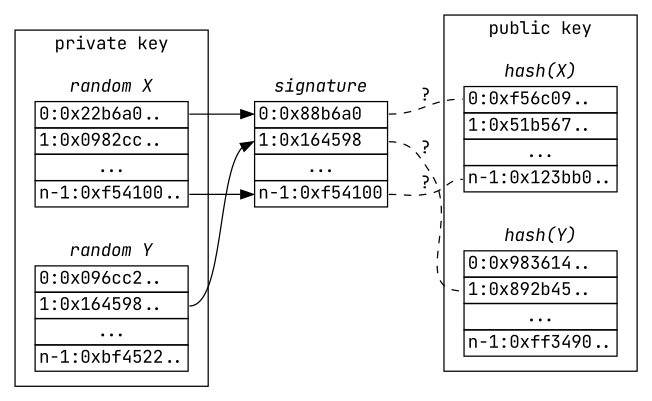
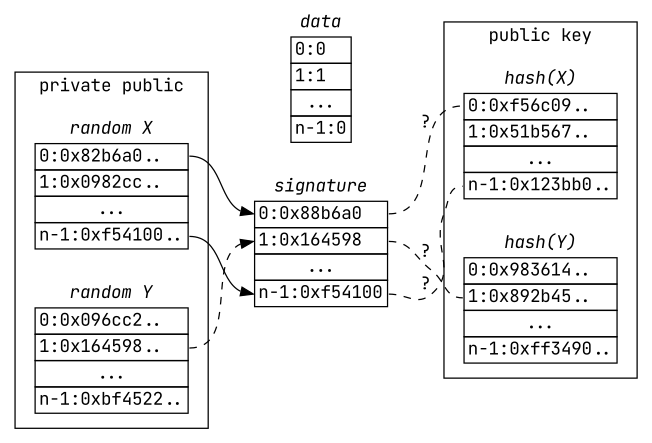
(112, 45) -> (112, 87)
none -> (321, 76)
(102, 114) -> (102, 156)
(220, 230) -> (221, 301)
